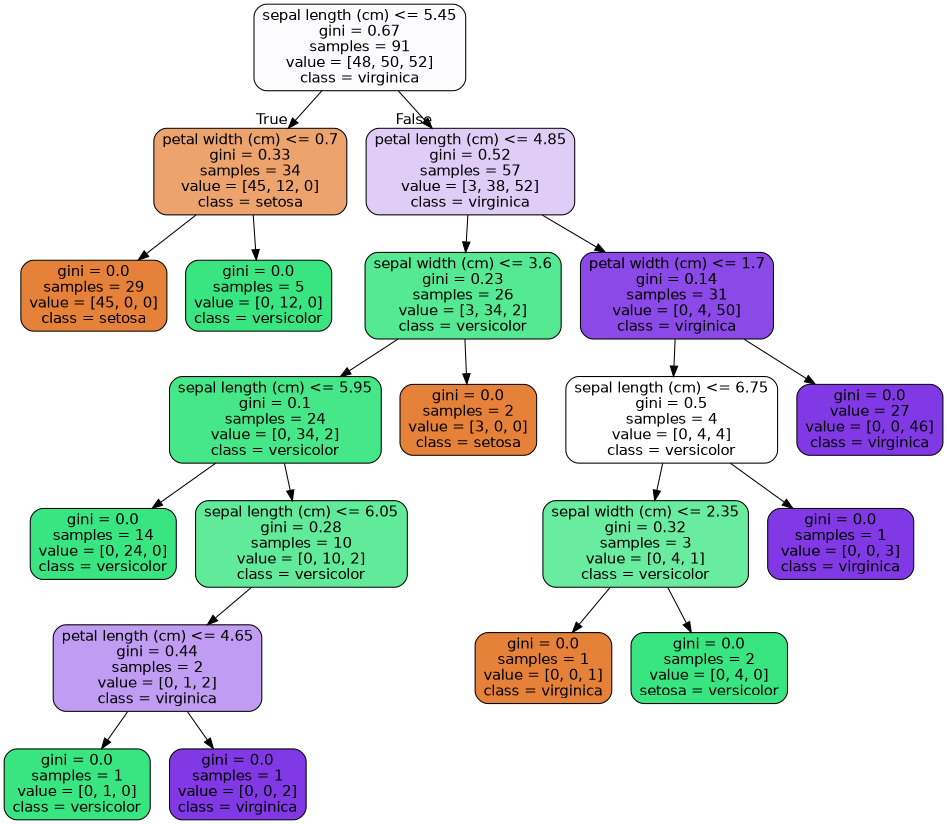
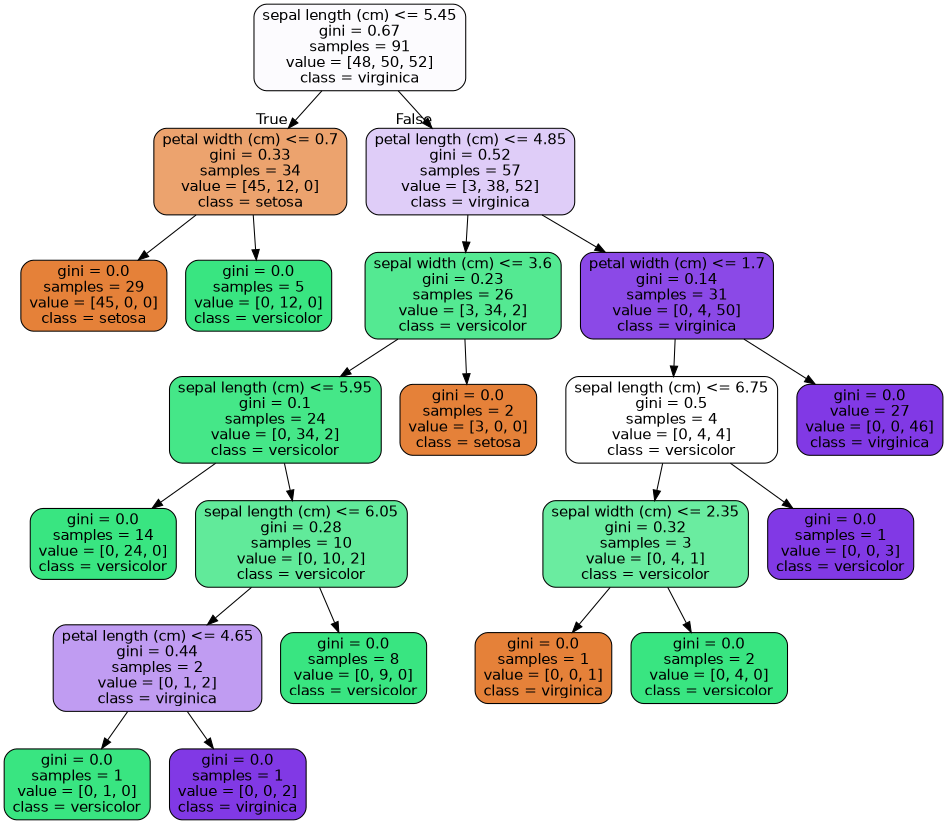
(841, 544) -> (841, 544)
none -> (354, 668)
(709, 668) -> (709, 668)
